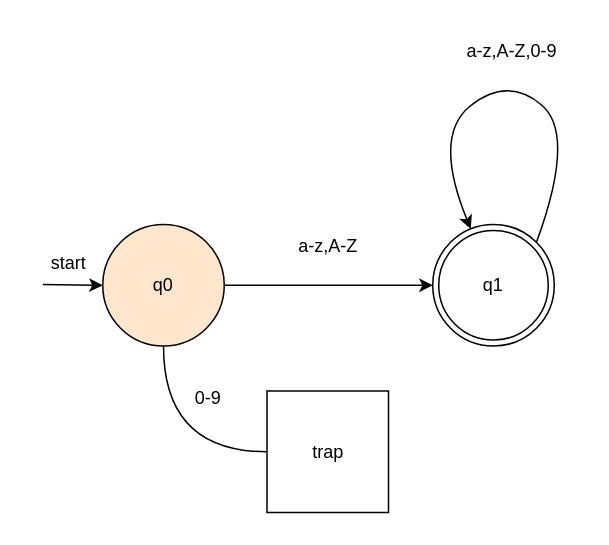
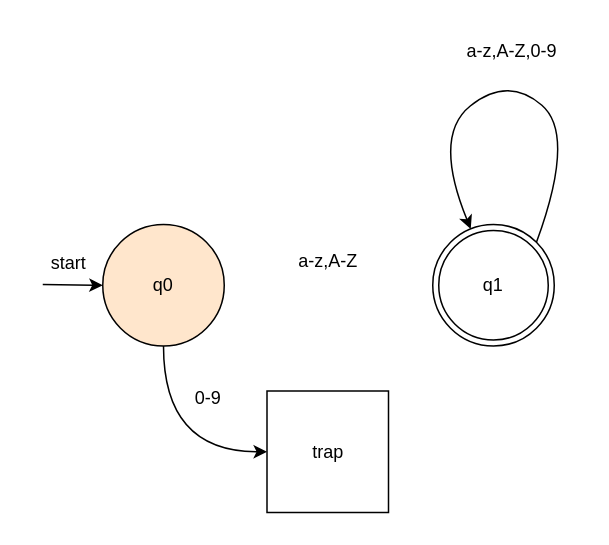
(328, 247) -> (328, 262)
(324, 285) -> none
(205, 437) -> (200, 436)
